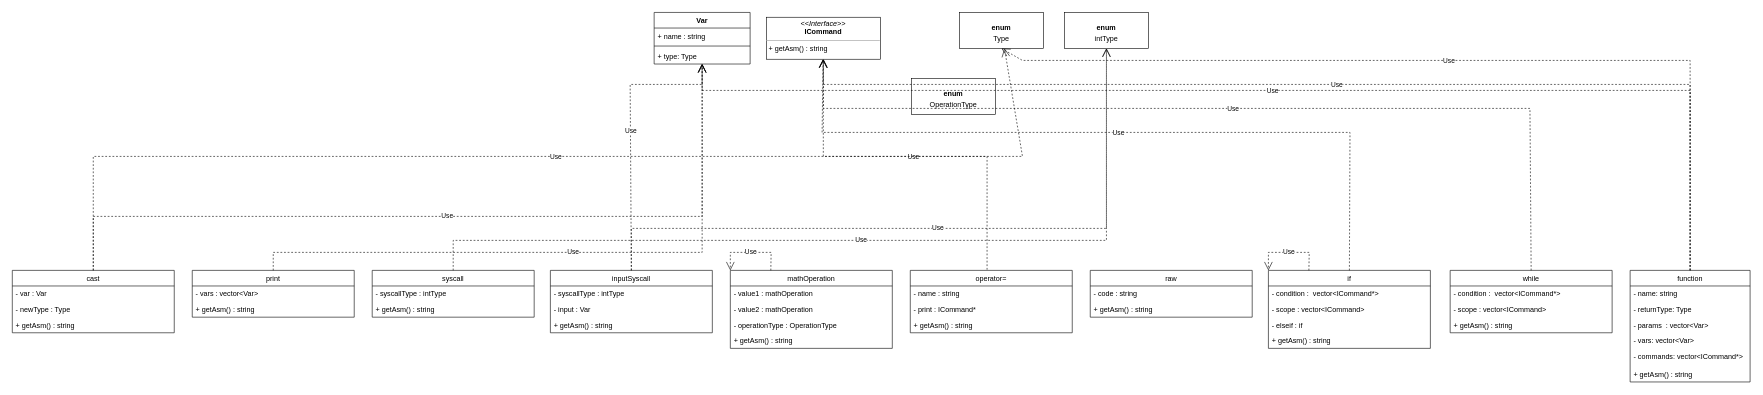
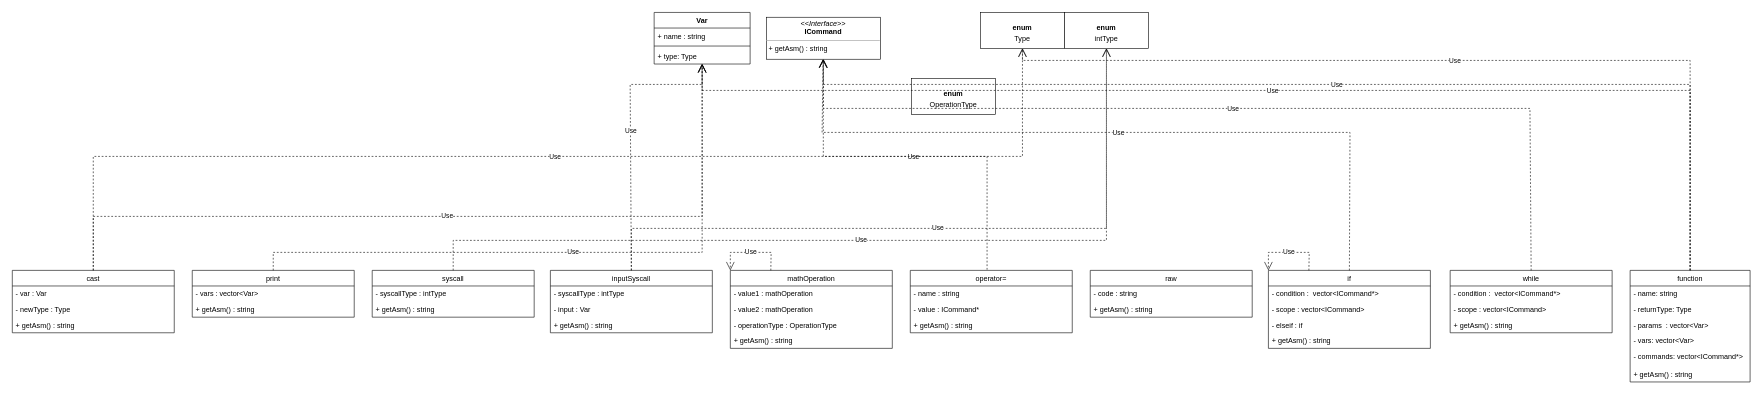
(1002, 30) -> (1023, 30)
(947, 310) -> (947, 310)
